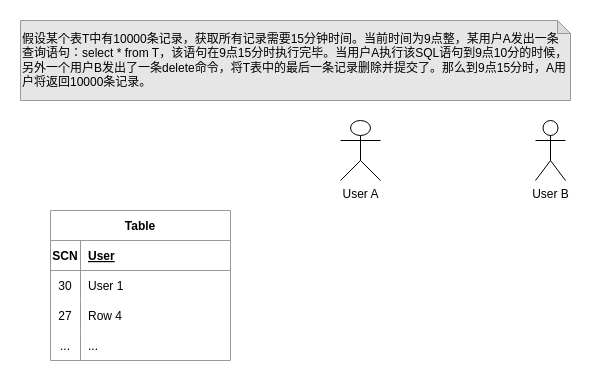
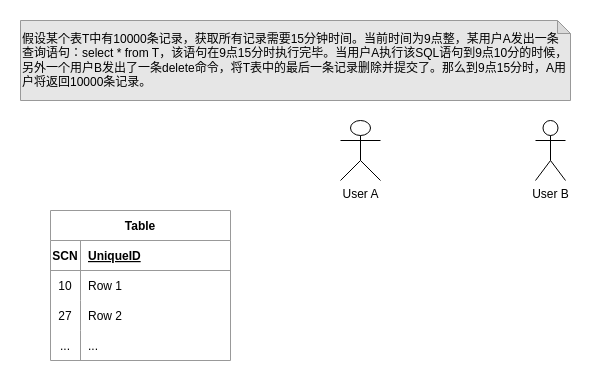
(101, 256) -> (113, 256)
(65, 286) -> (65, 286)
(107, 286) -> (103, 286)
(103, 316) -> (103, 316)
